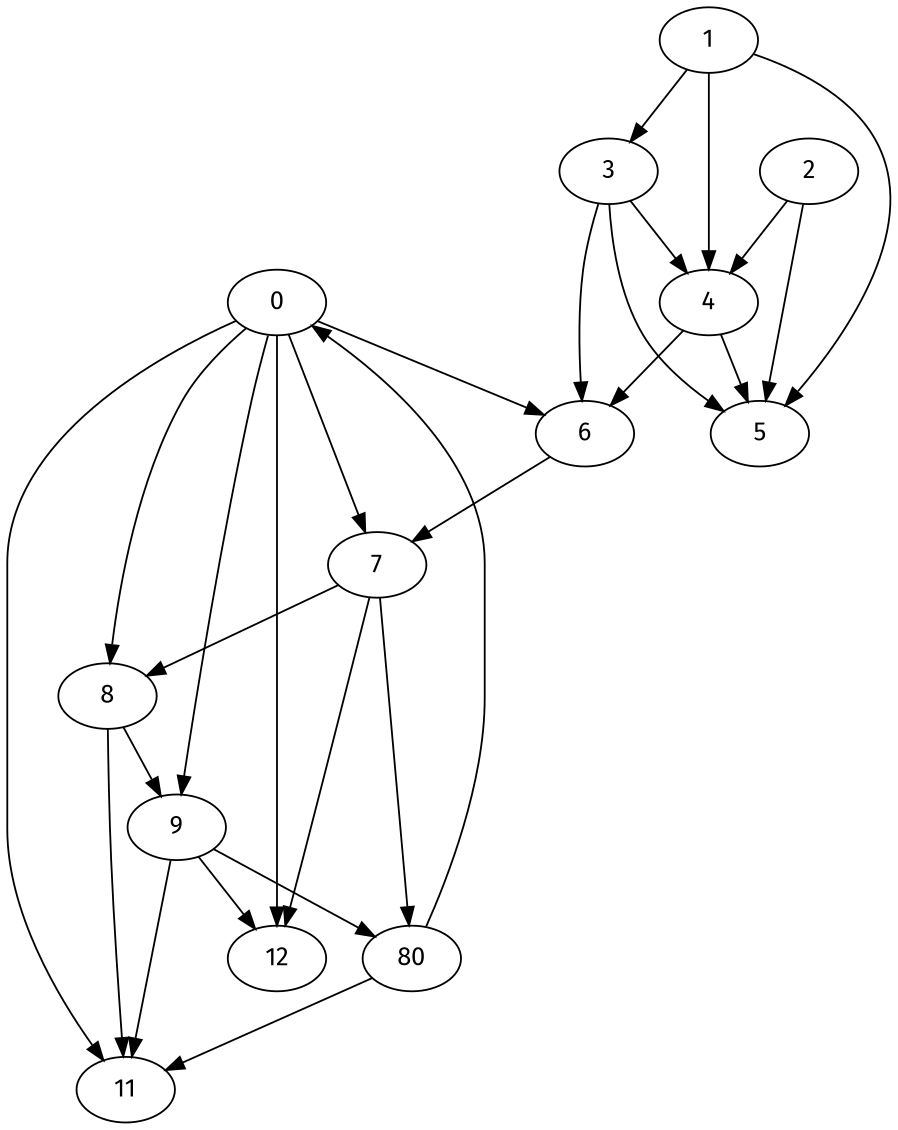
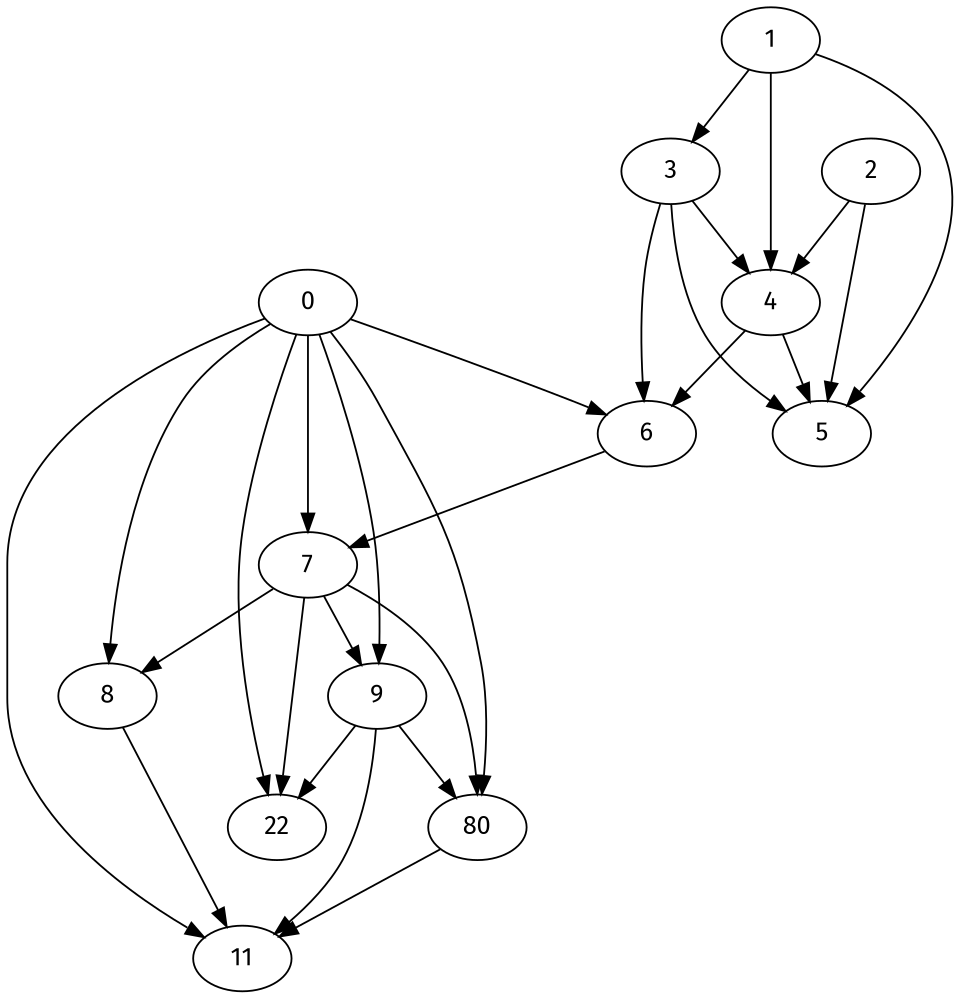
(485, 606) -> (448, 540)
(138, 754) -> (338, 622)
(277, 958) -> (277, 827)
